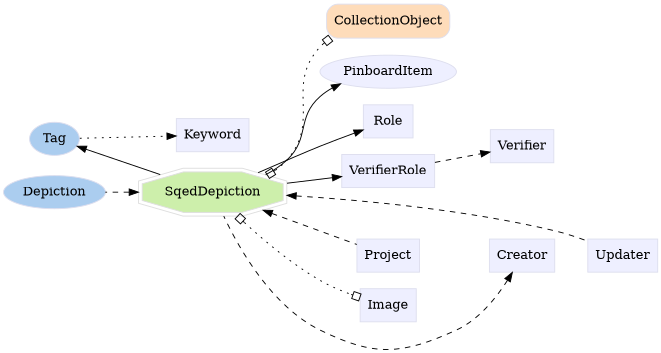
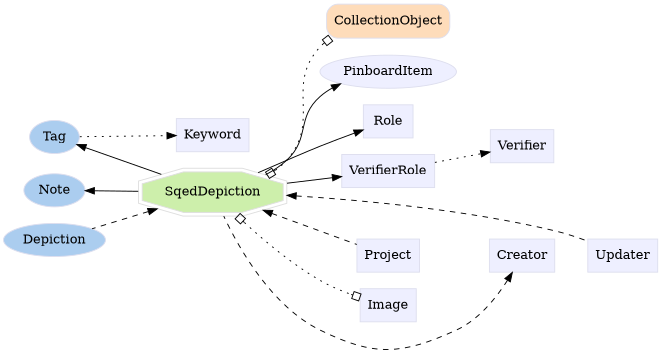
(458, 158) -> (458, 158)
none -> (54, 190)
